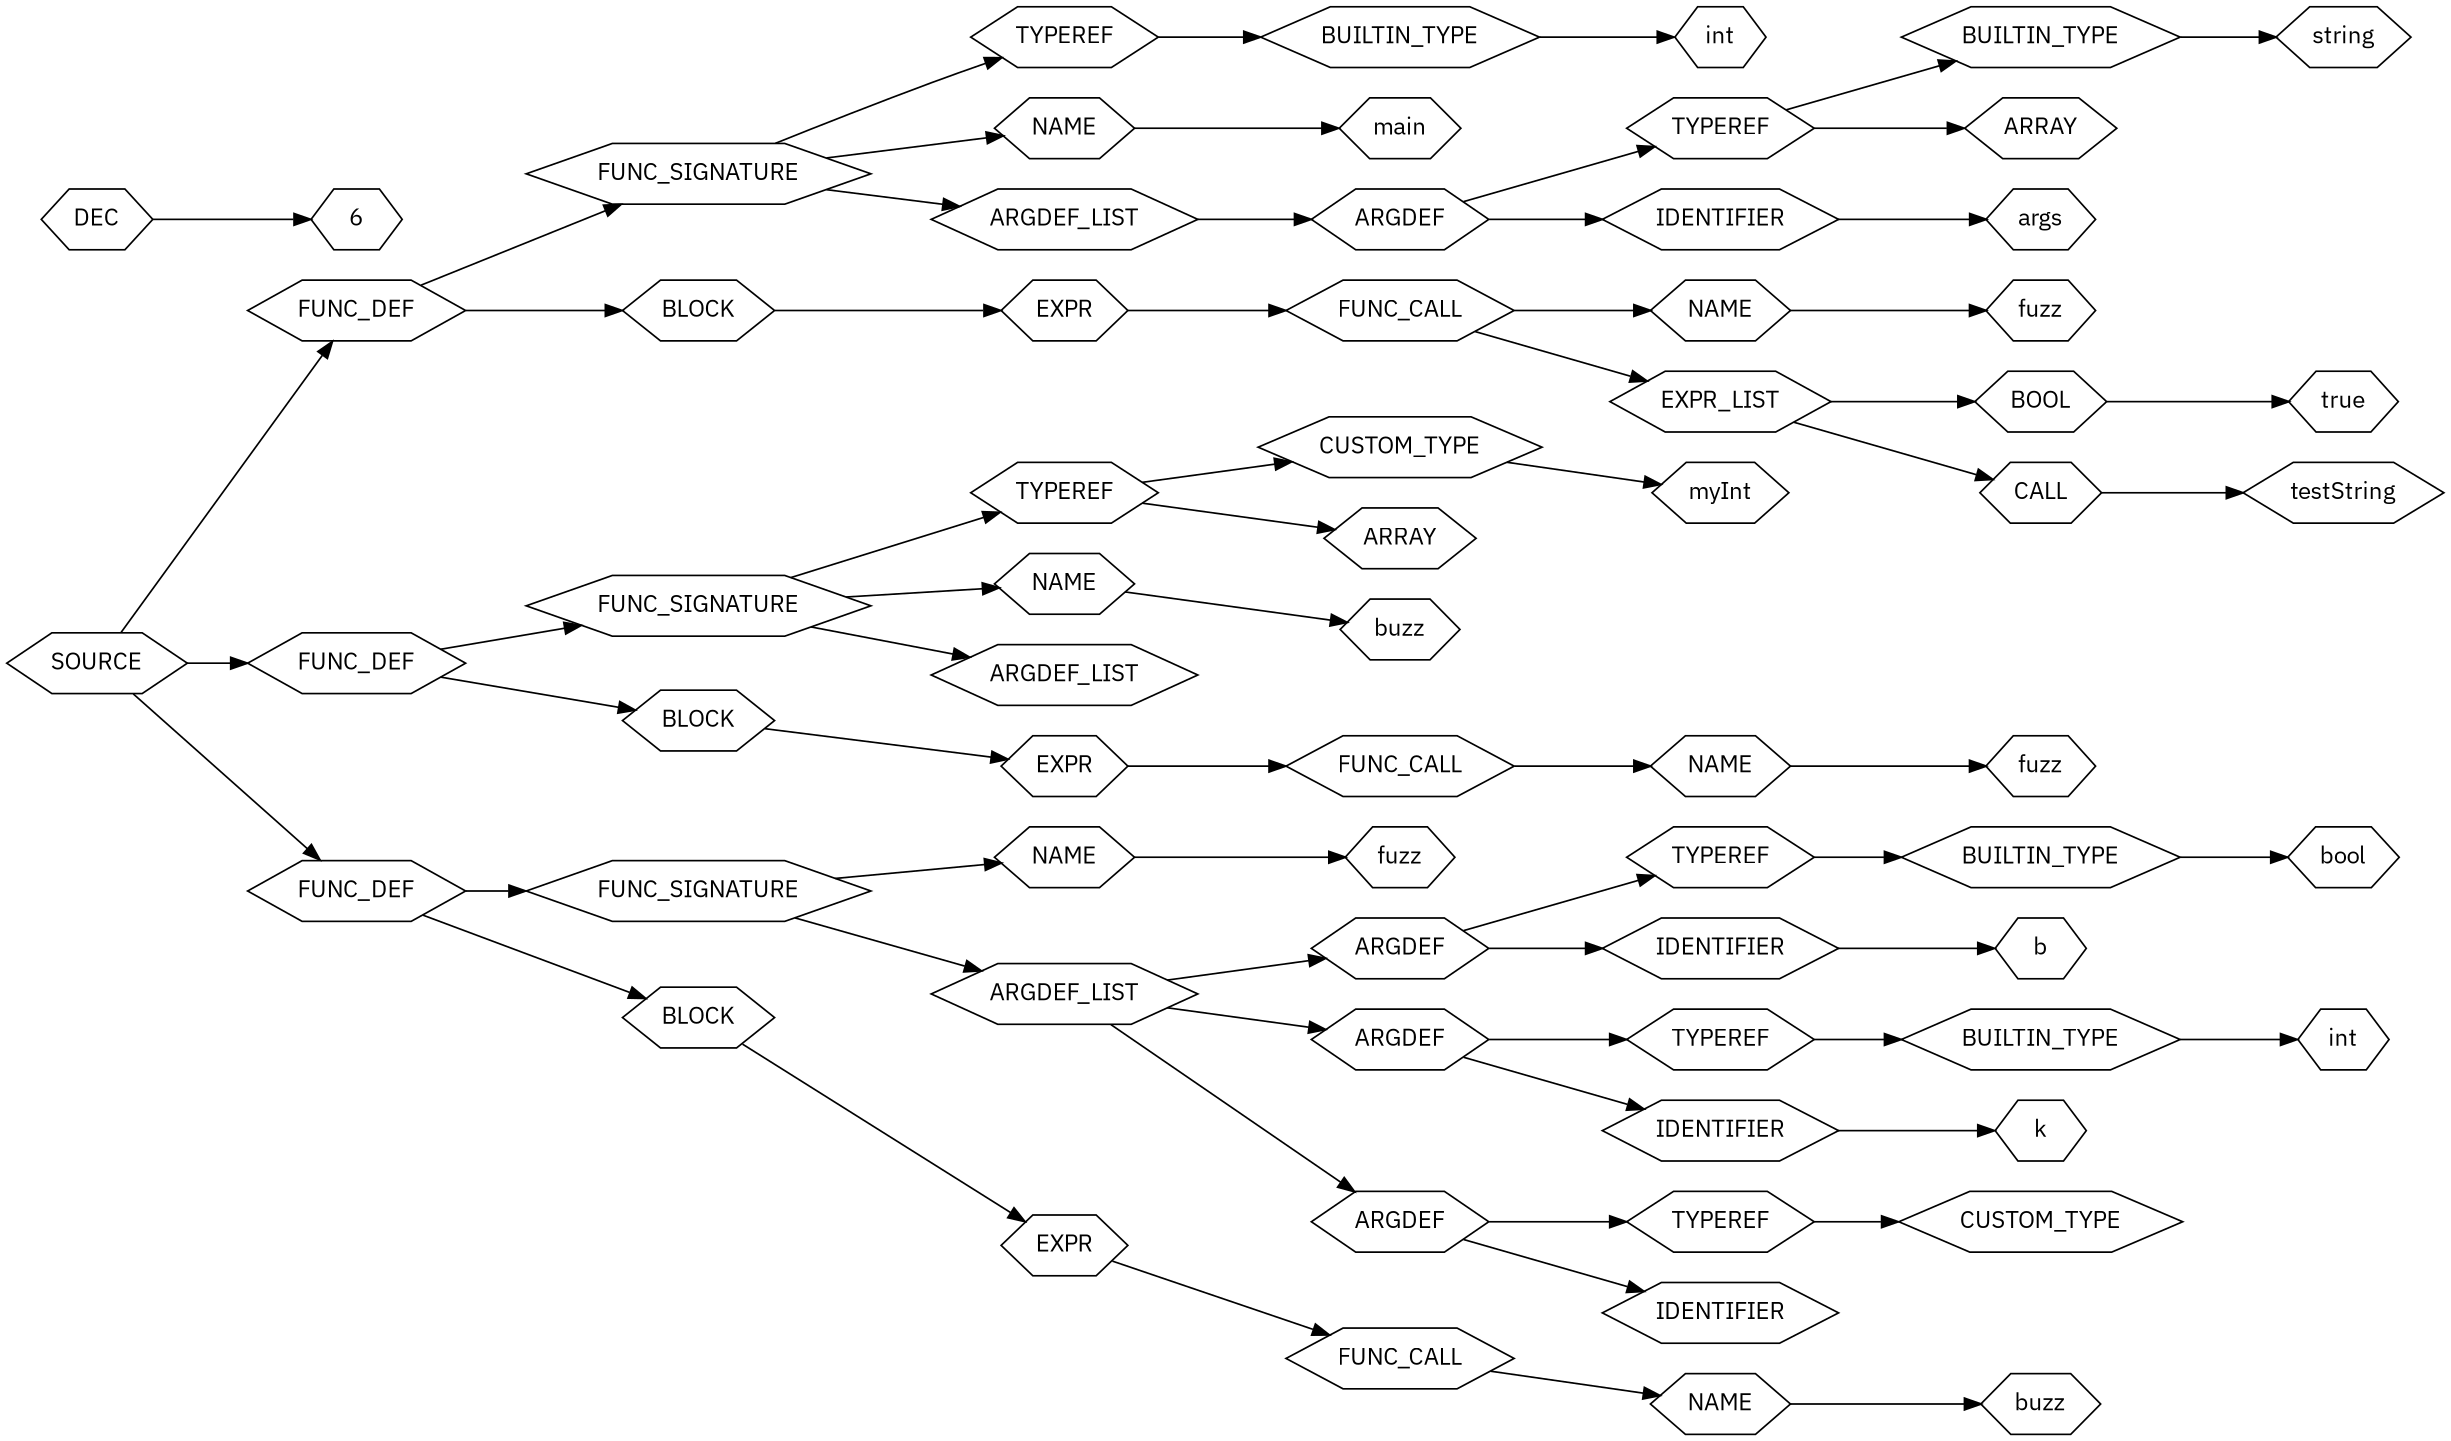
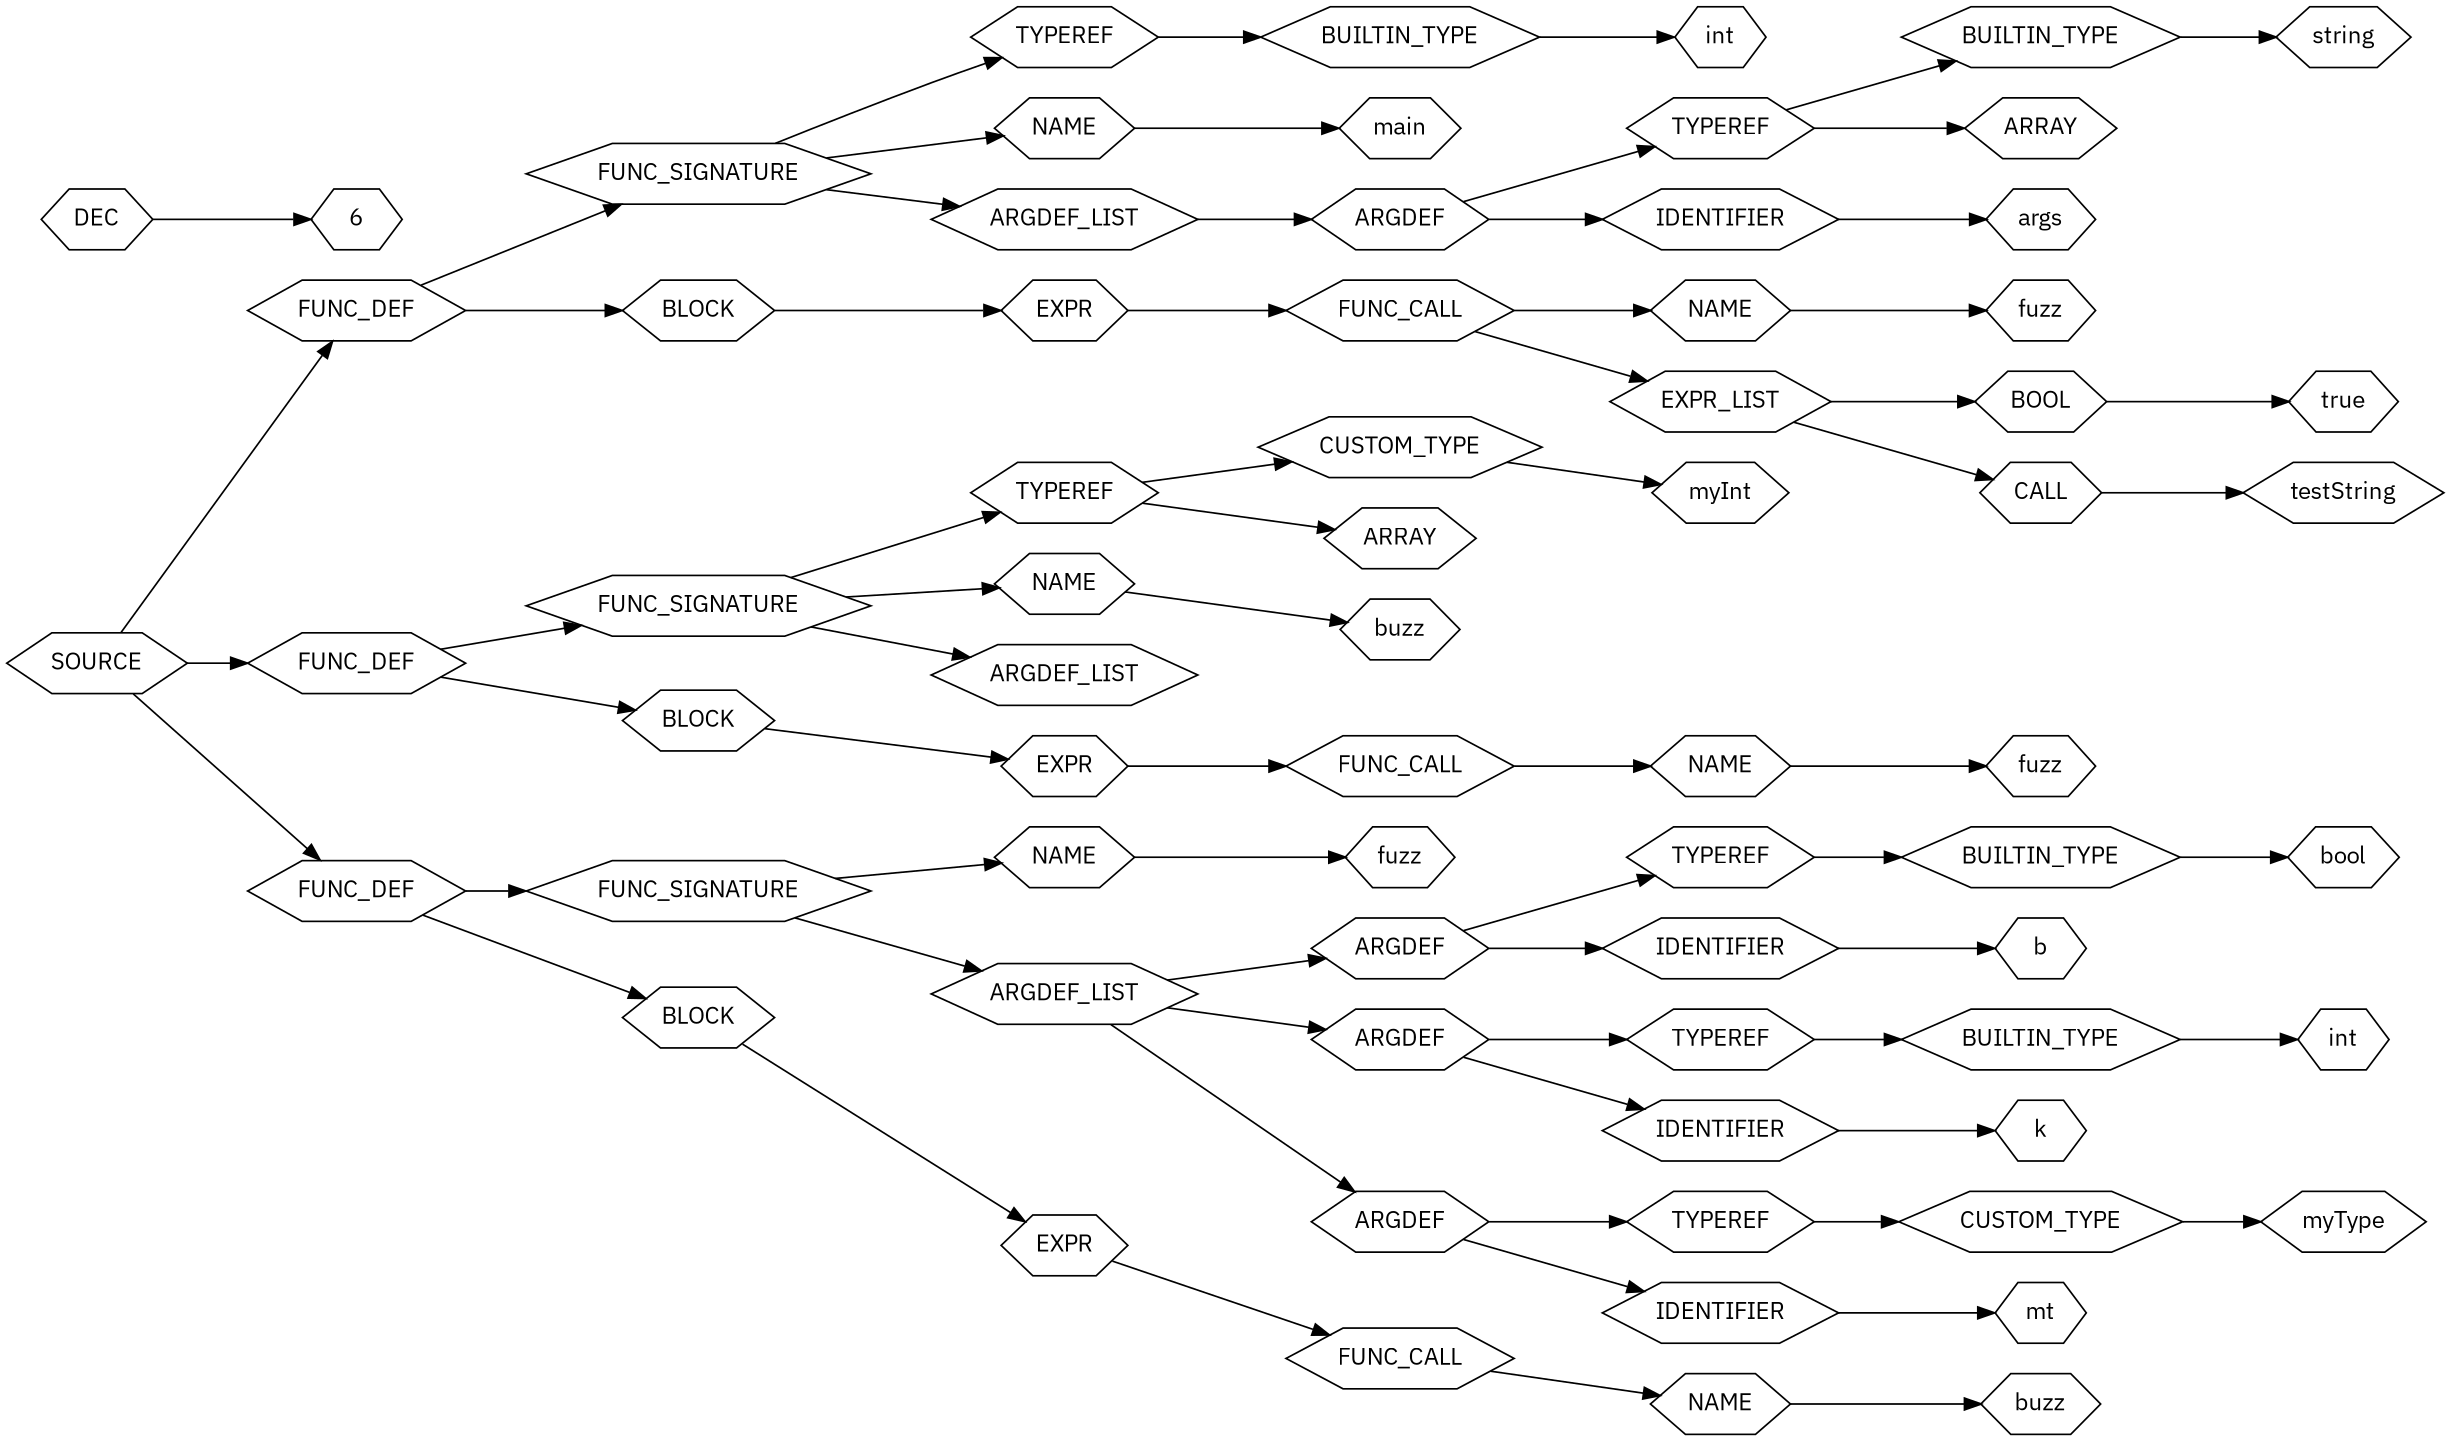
none -> (2343, 1222)
none -> (2041, 1313)
